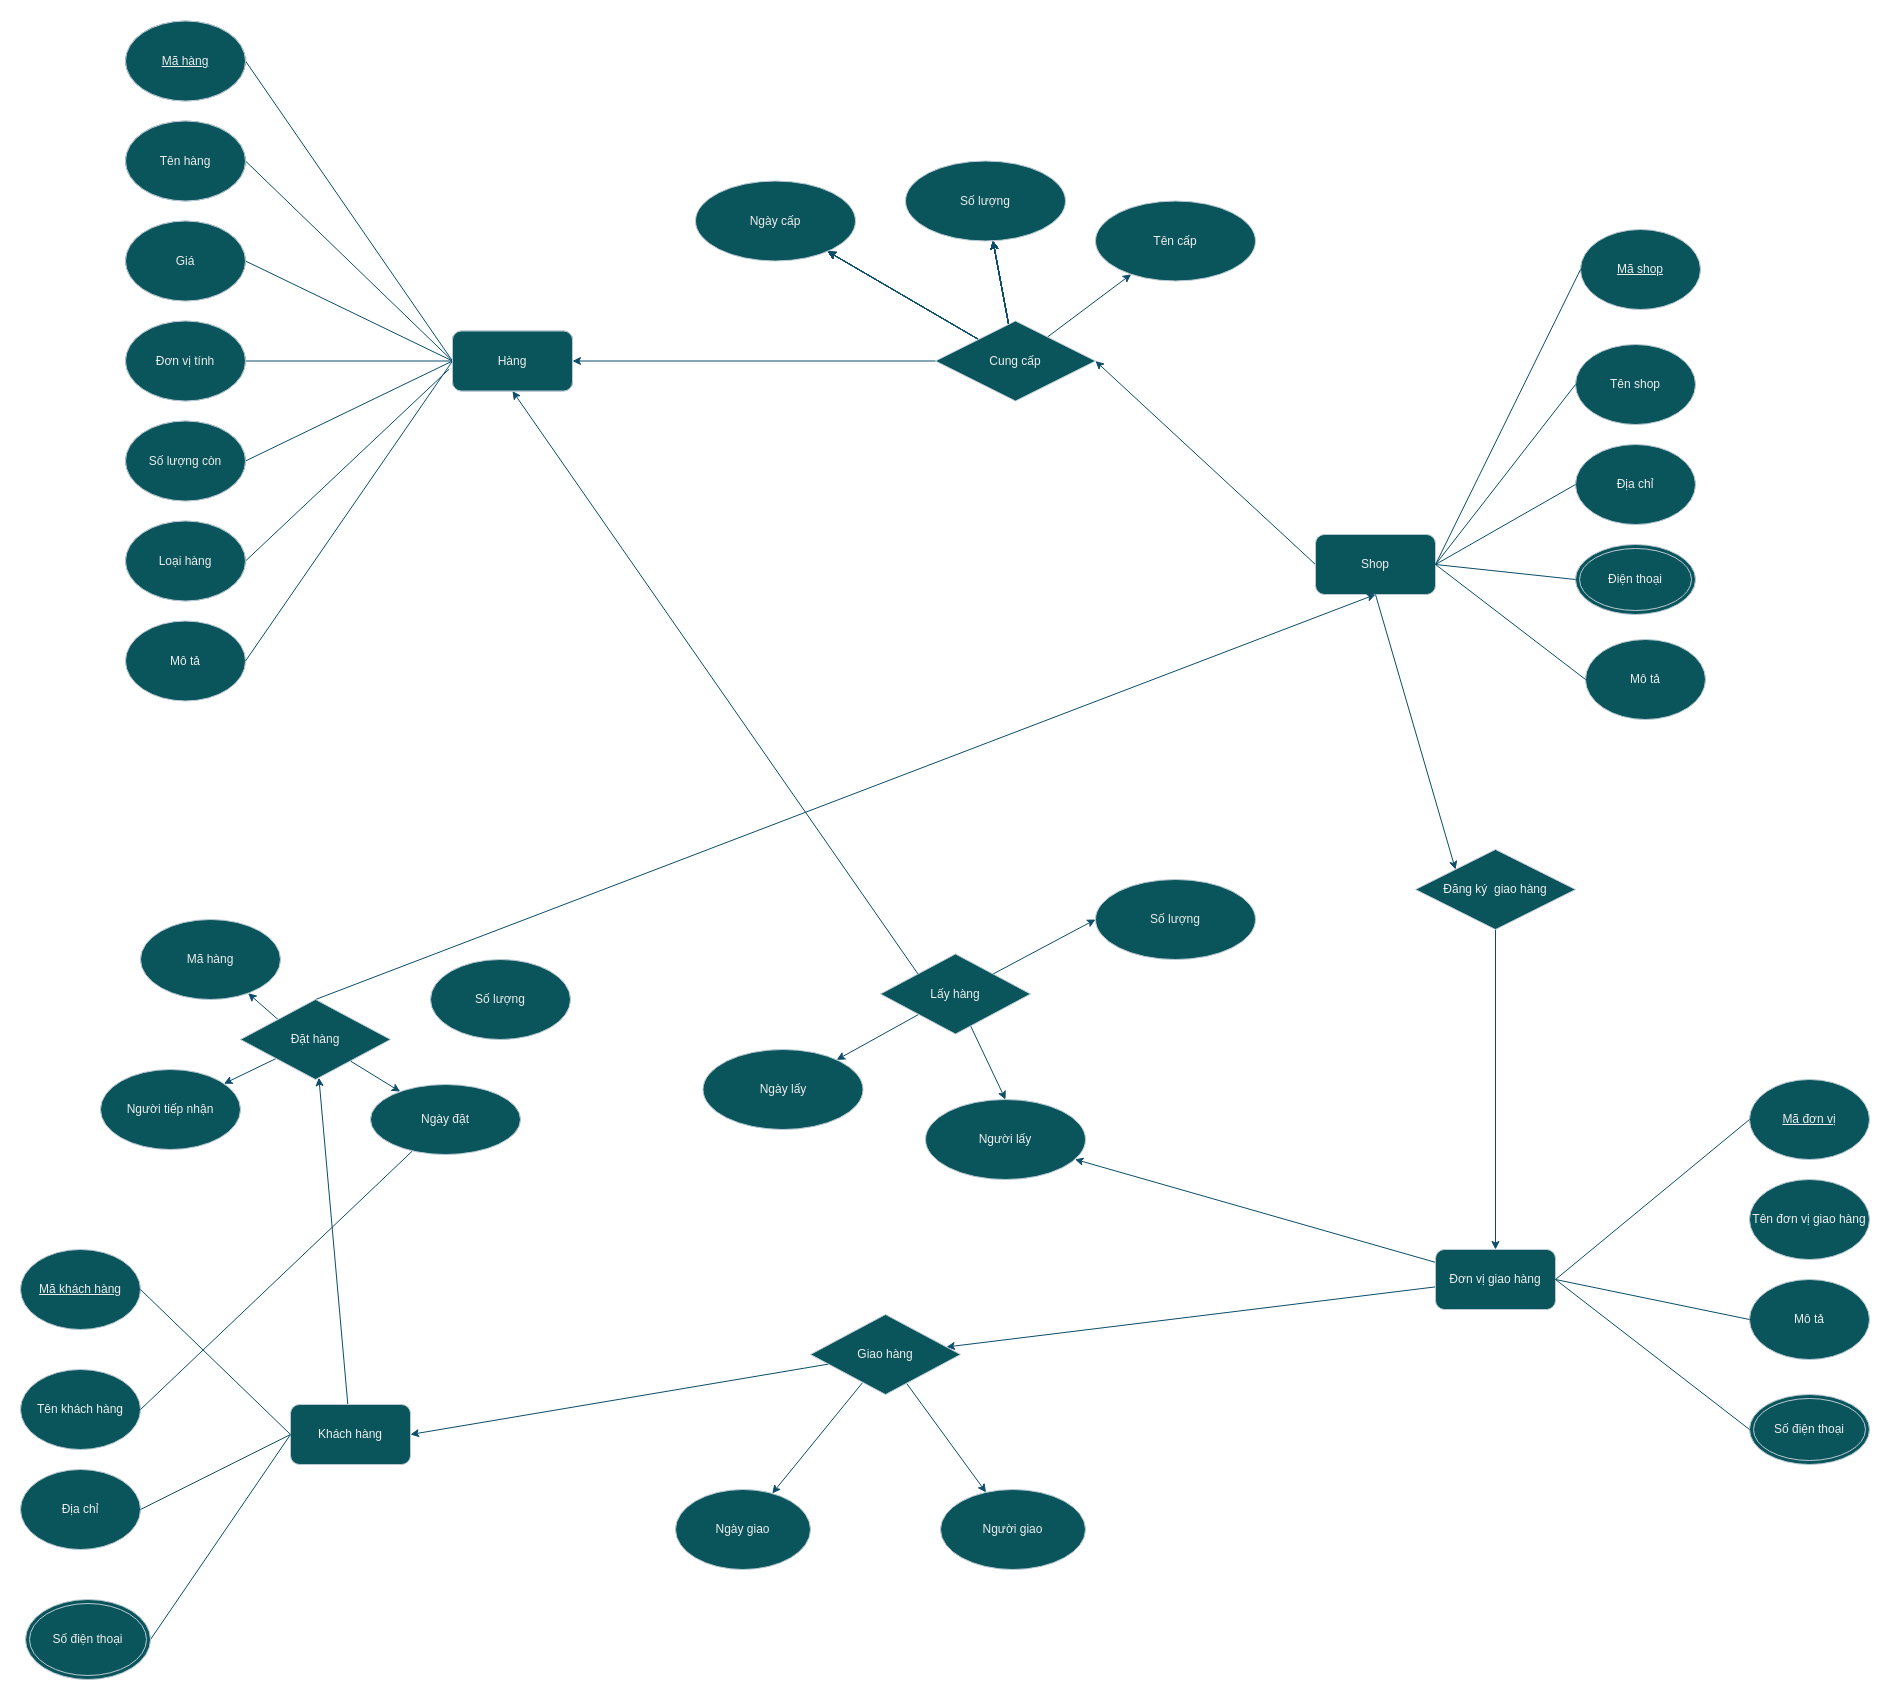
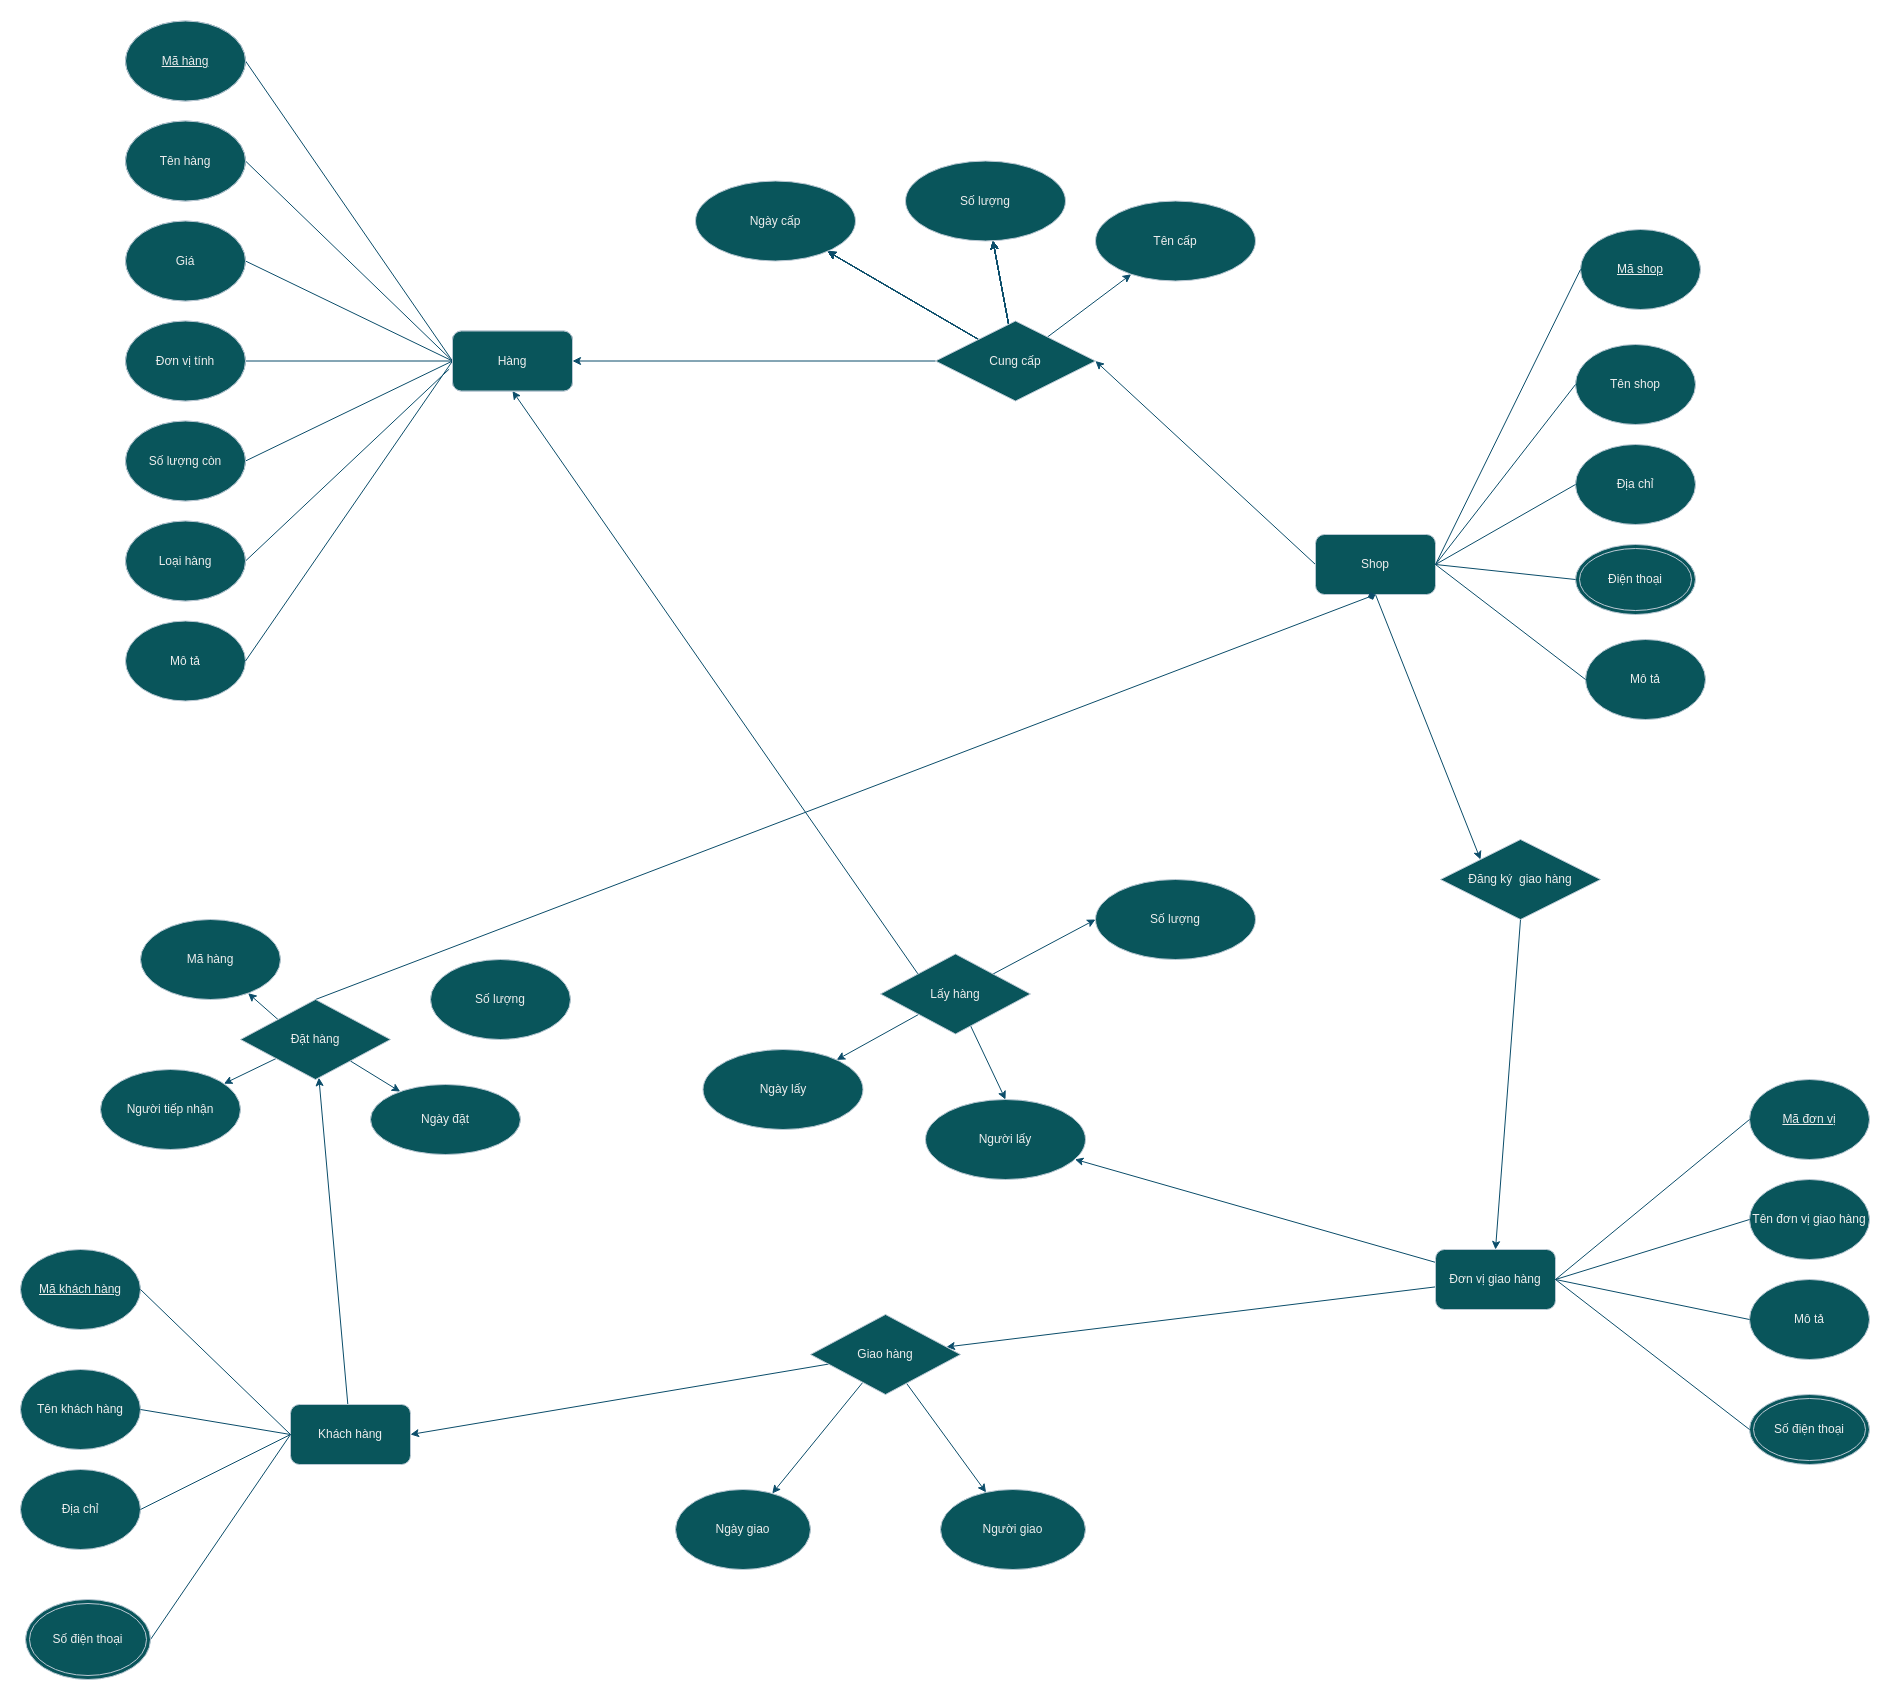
(1368, 597) -> (1367, 598)
(1496, 890) -> (1521, 880)
none -> (1654, 1249)
(276, 1281) -> (214, 1422)
